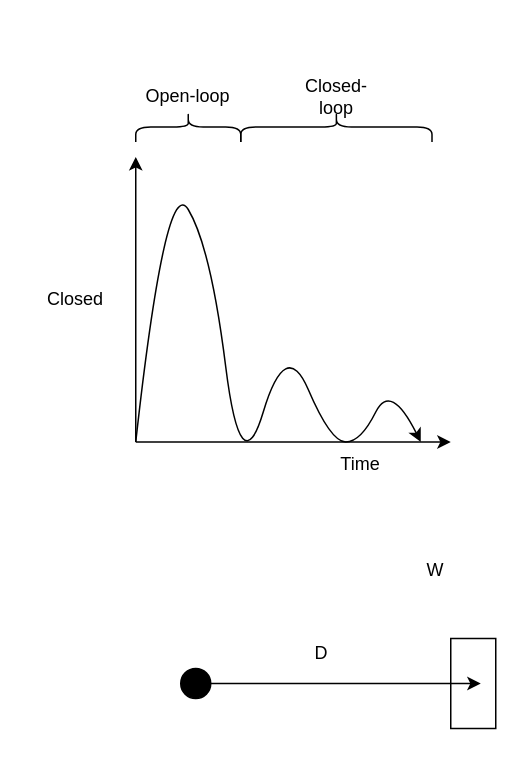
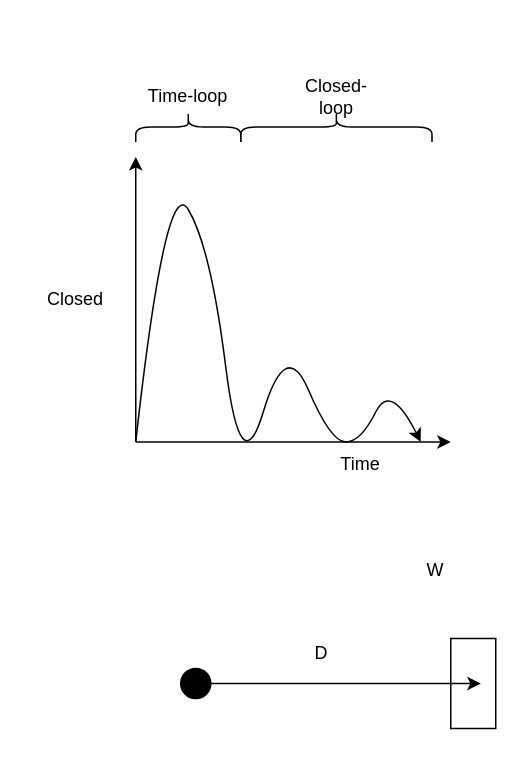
(188, 97) -> (188, 97)
